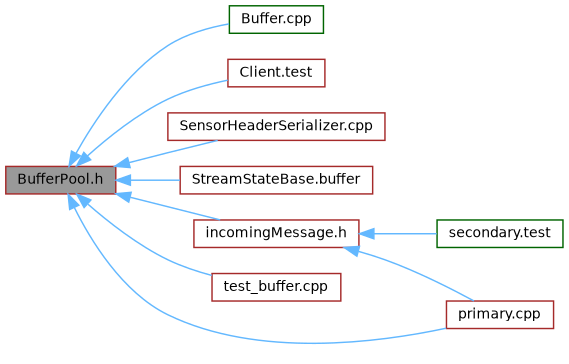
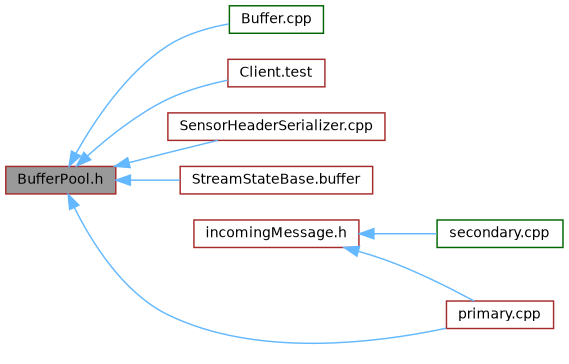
(175, 209) -> none
(500, 234) -> (500, 234)
(276, 287) -> none
